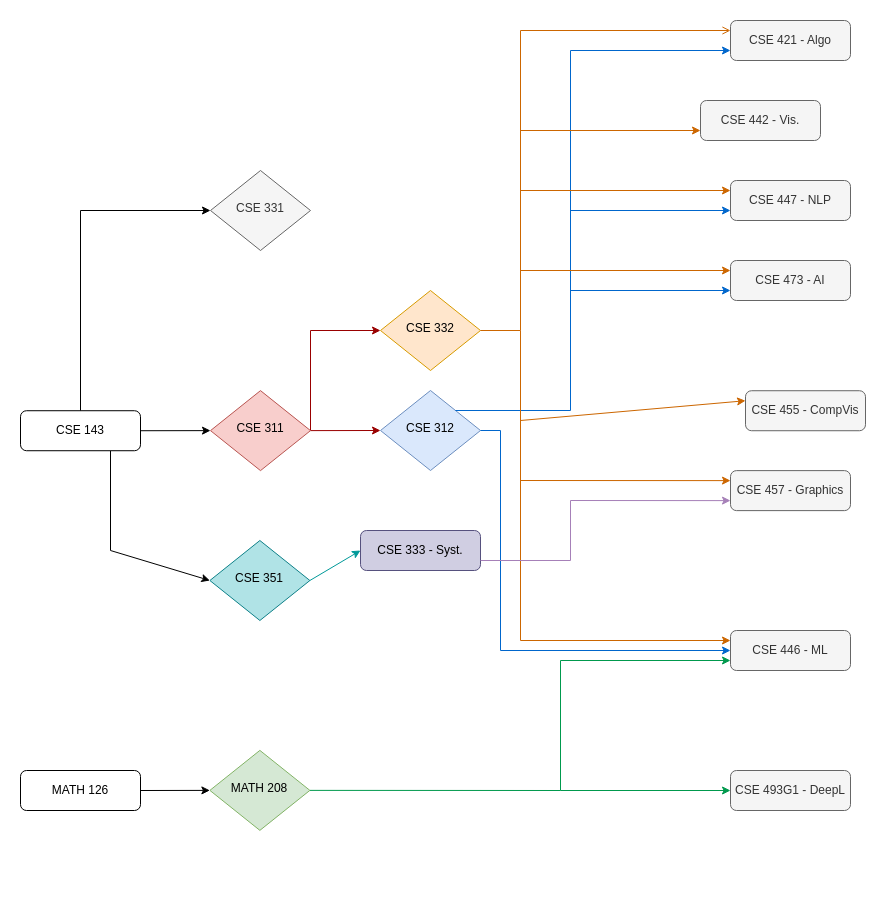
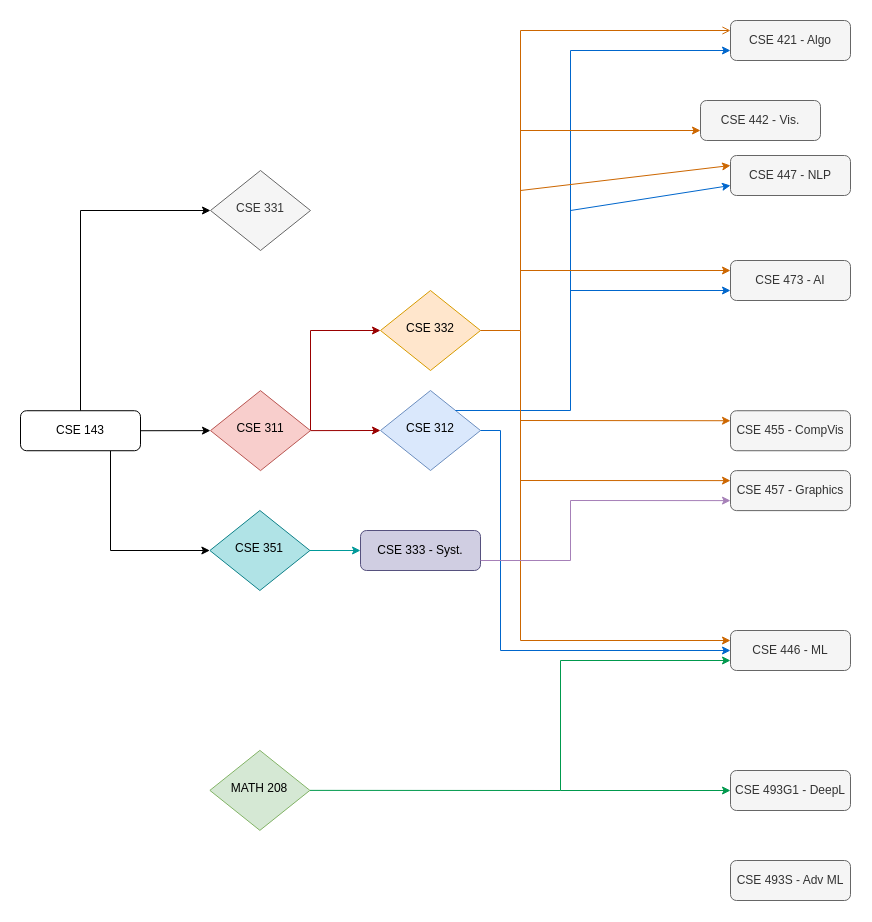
(791, 201) -> (791, 176)
(806, 411) -> (791, 431)
(260, 581) -> (260, 551)
(172, 790) -> none
(81, 791) -> none
none -> (791, 881)
